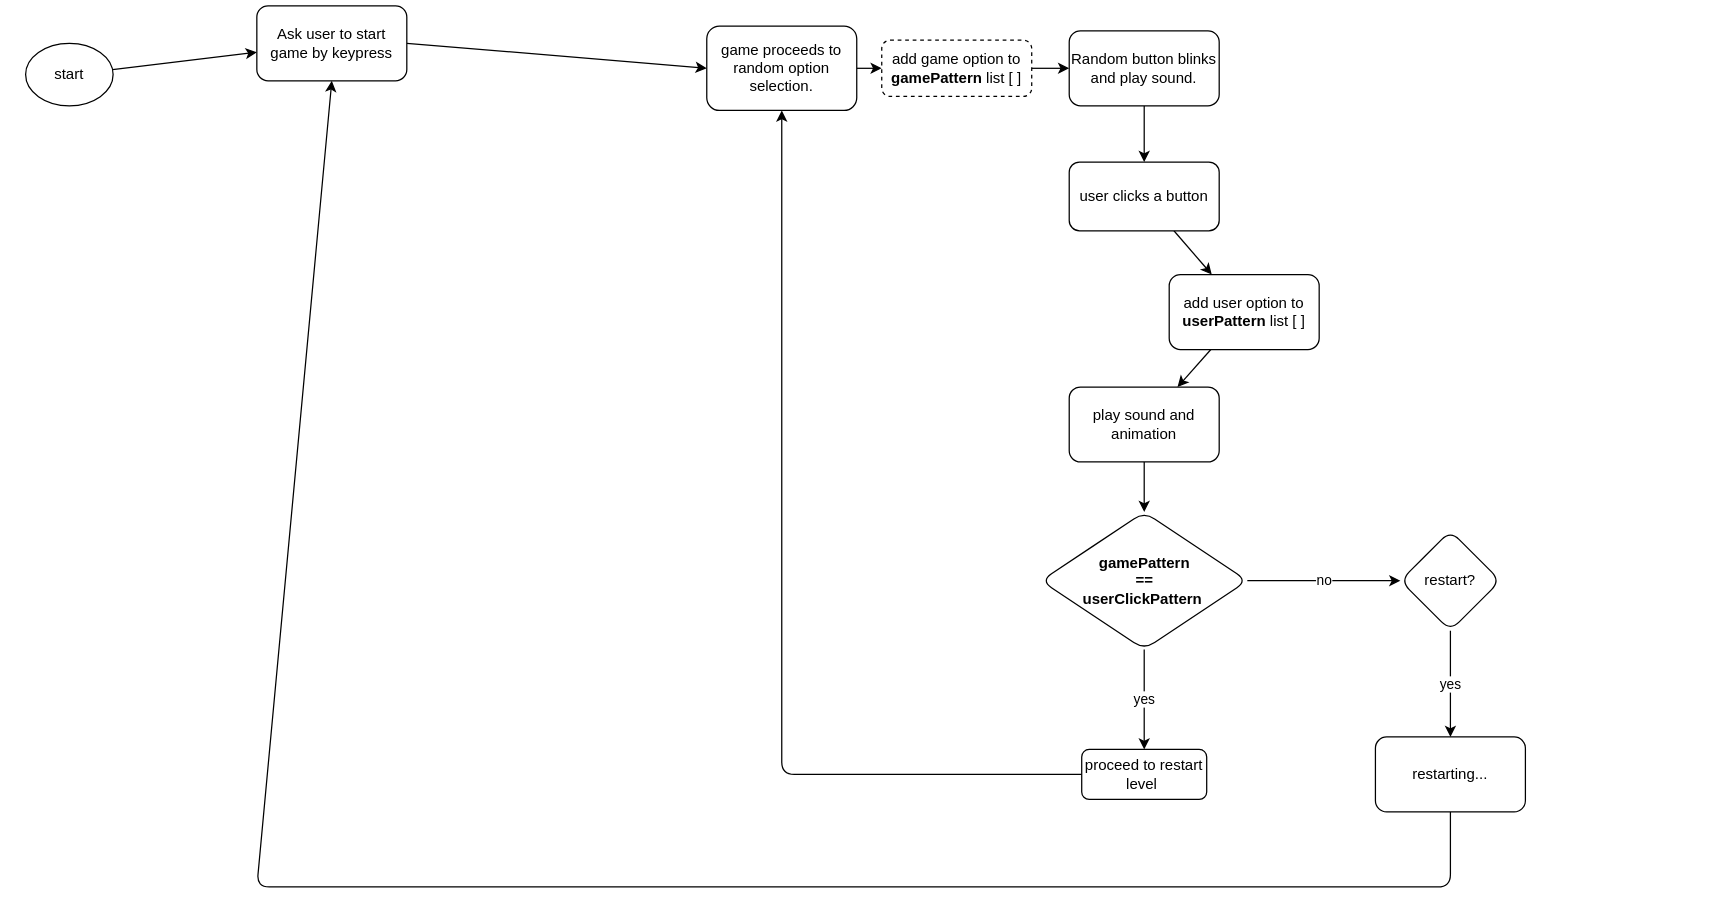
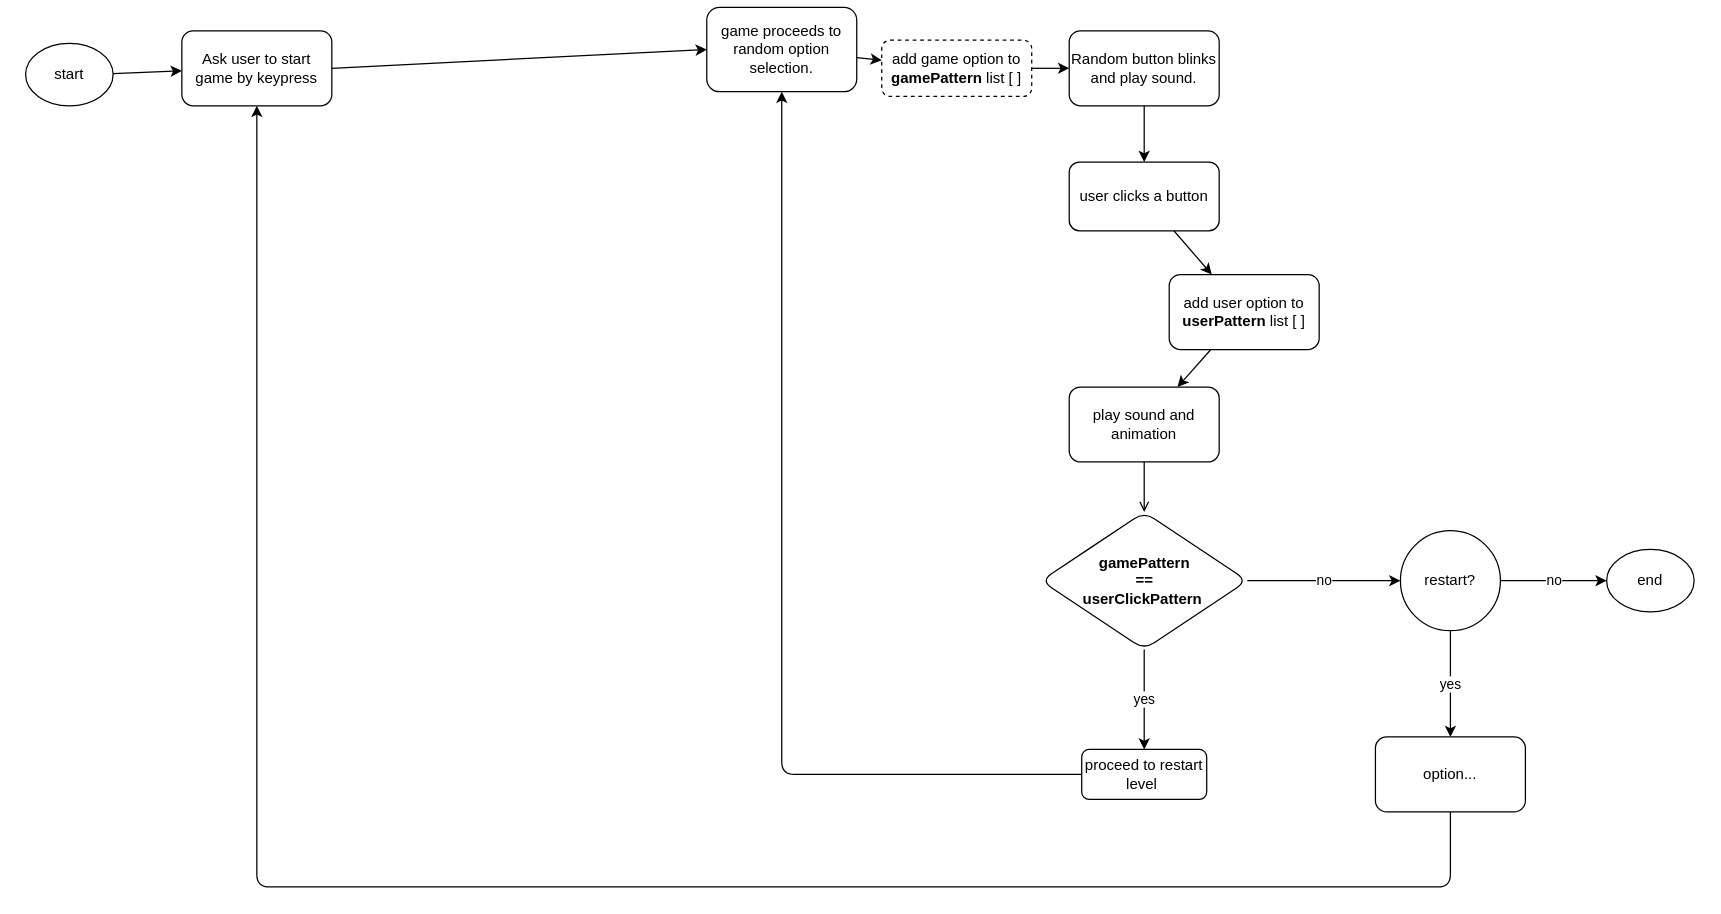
(332, 43) -> (257, 68)
(782, 68) -> (782, 49)
(1144, 502) -> (1144, 504)
(1451, 581) -> (1451, 581)
none -> (1550, 581)
none -> (1651, 581)
(1451, 774) -> (1451, 774)
